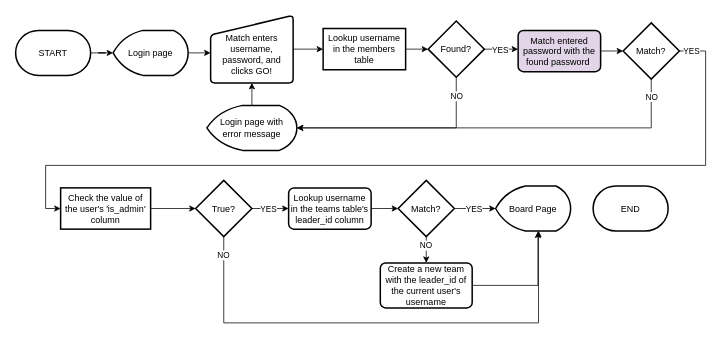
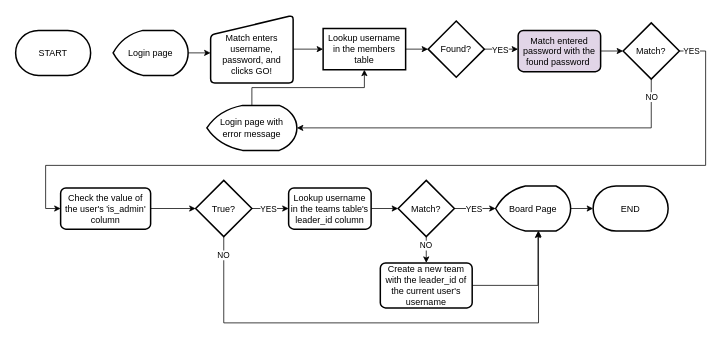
(101, 53) -> none
(252, 89) -> (313, 88)
(456, 101) -> none
(105, 209) -> (105, 209)
none -> (579, 209)
